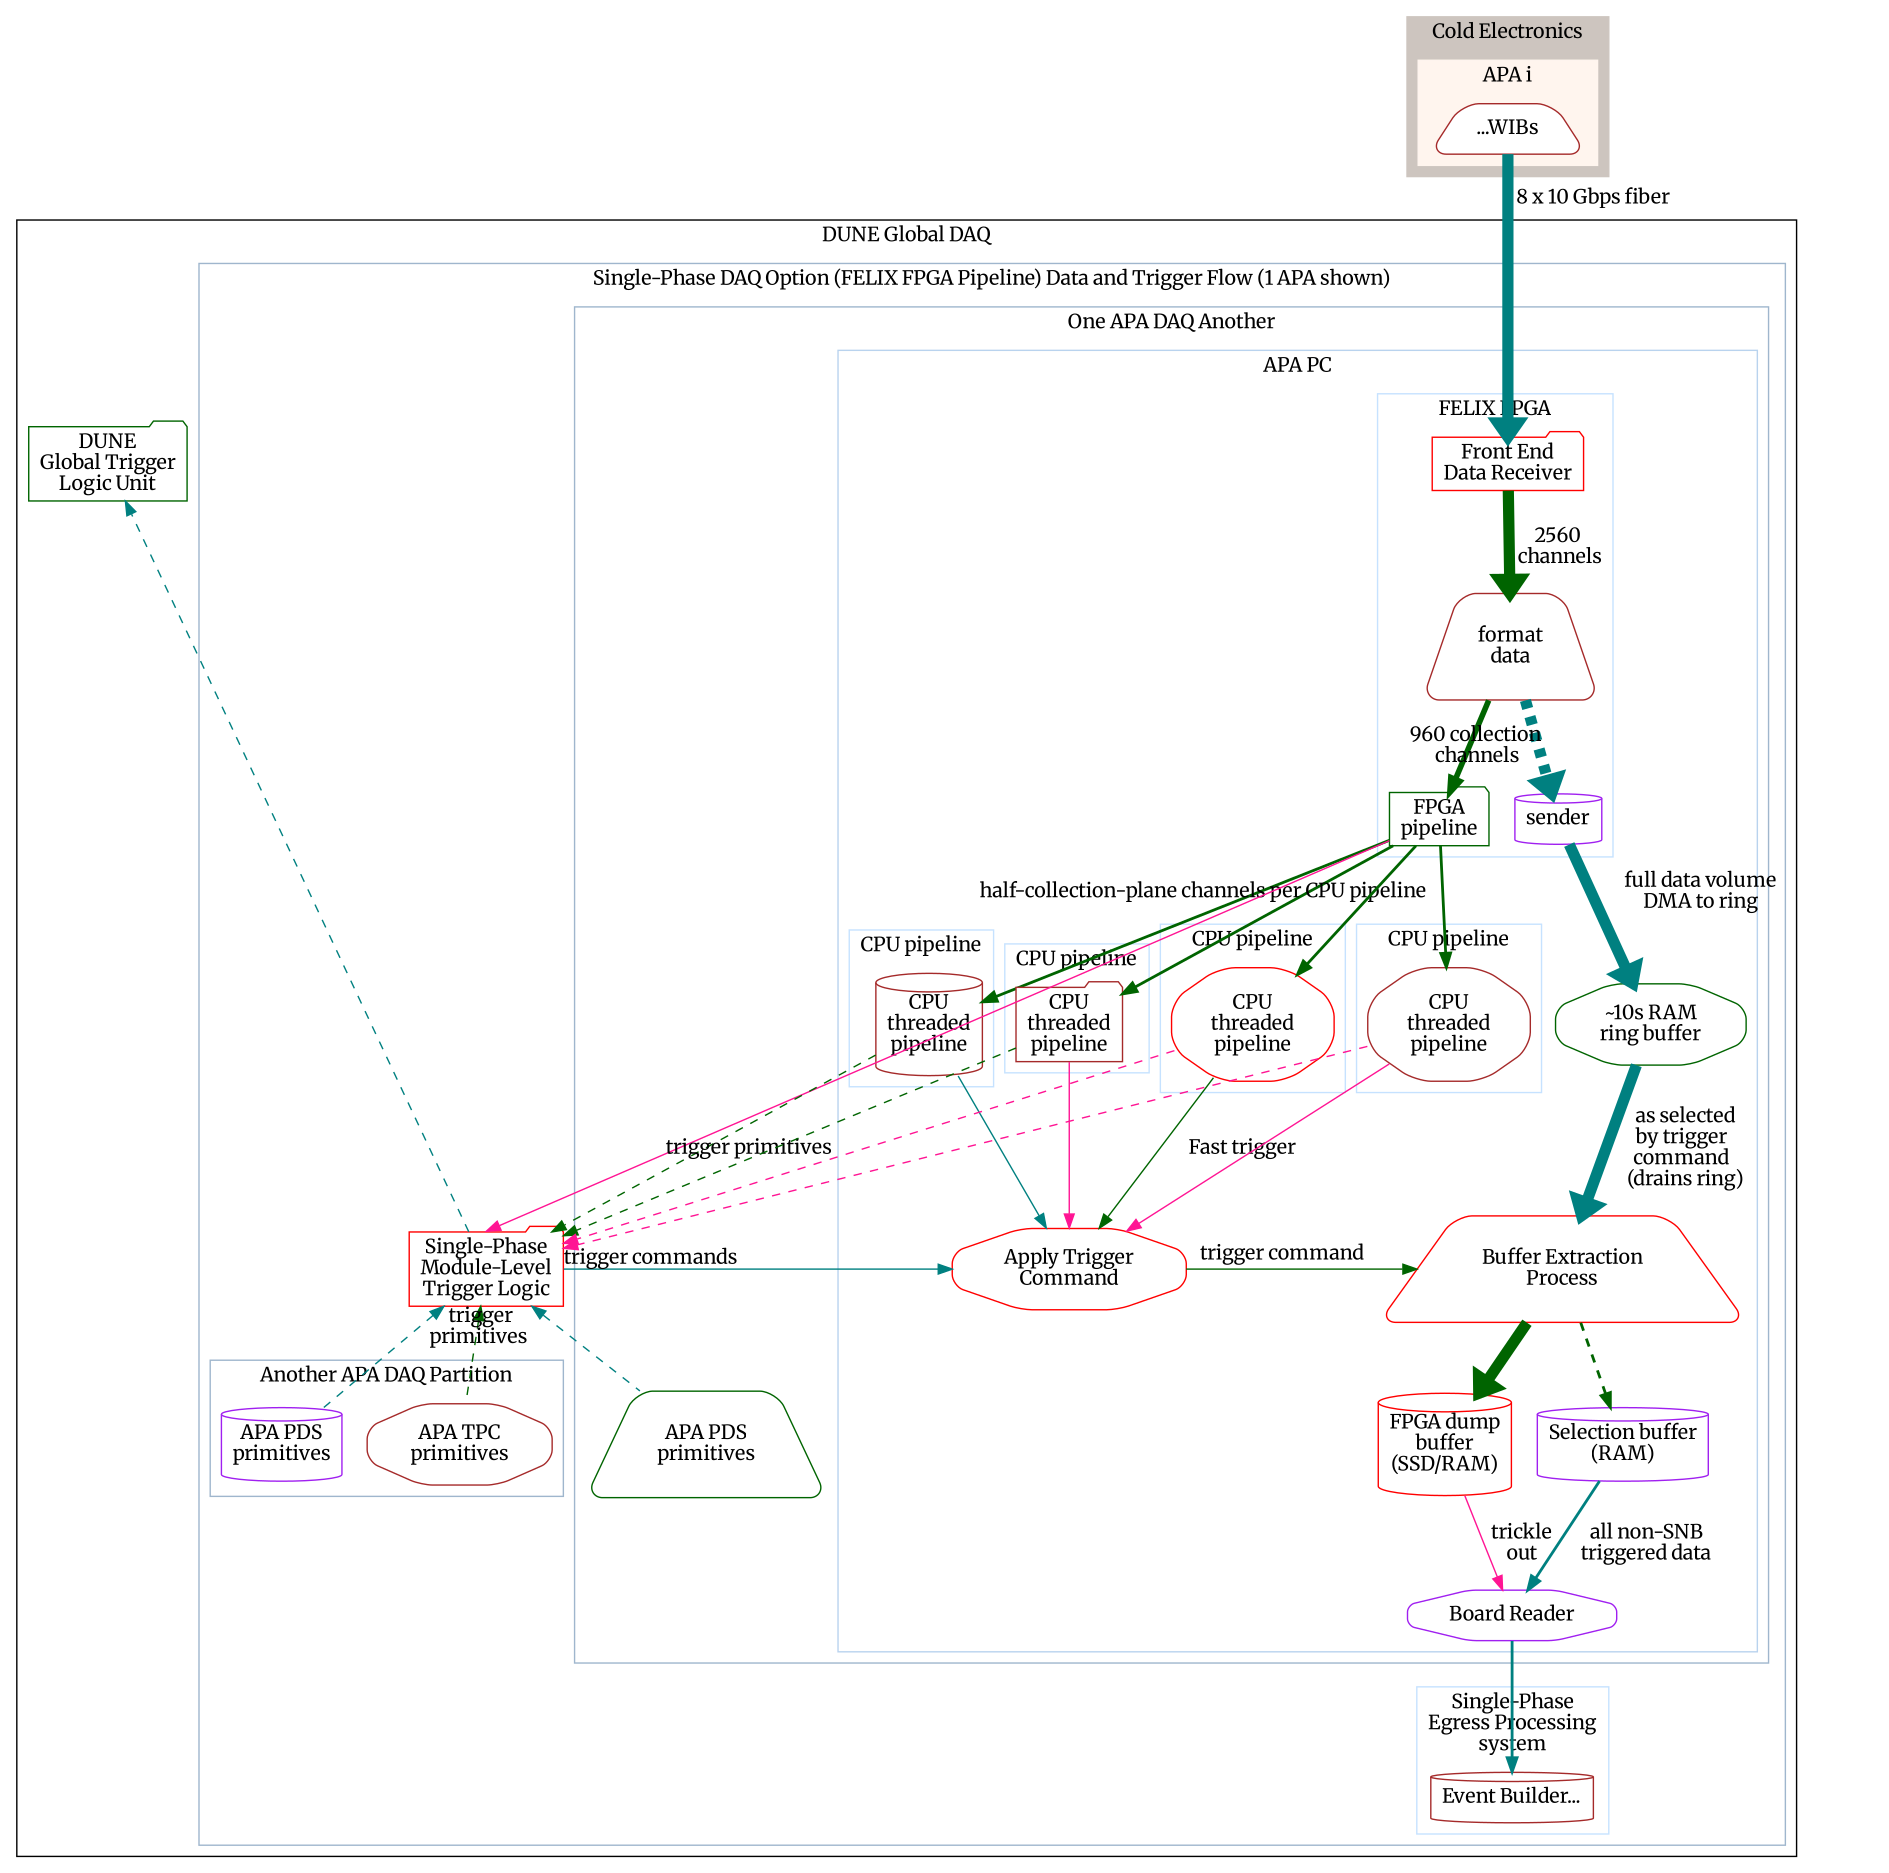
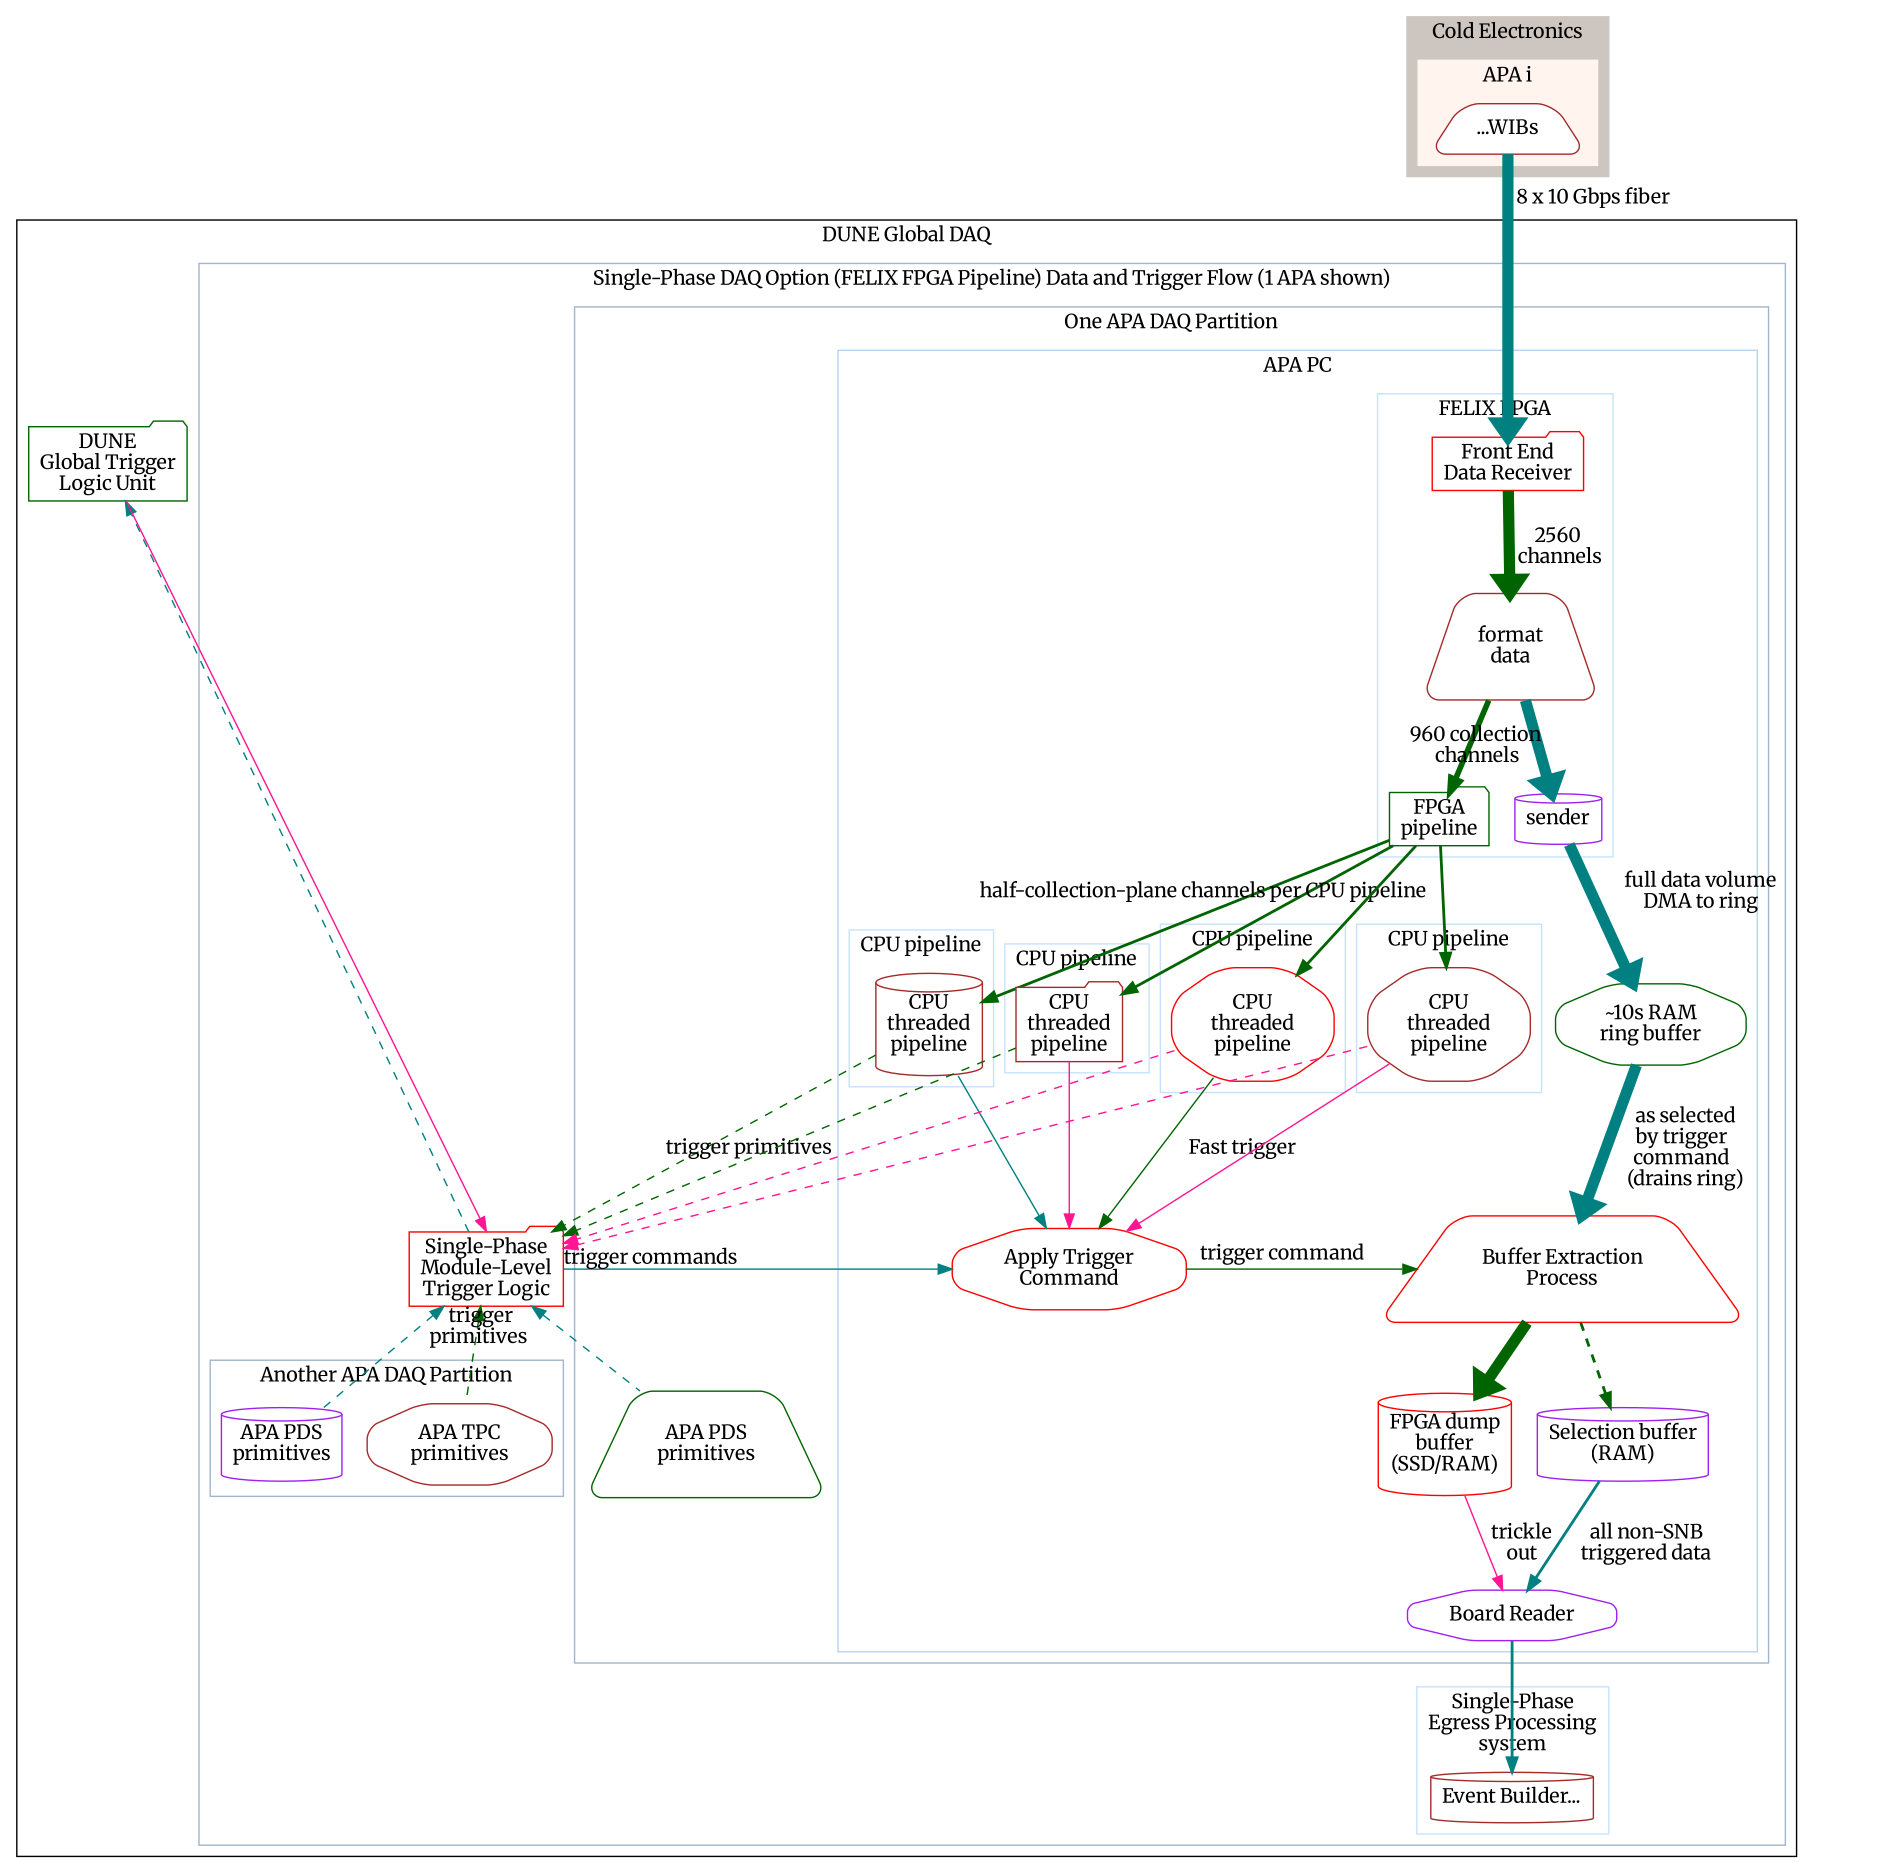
(1172, 323) -> (1172, 323)
(1537, 740) -> (1537, 740)
(944, 1033) -> (312, 878)
